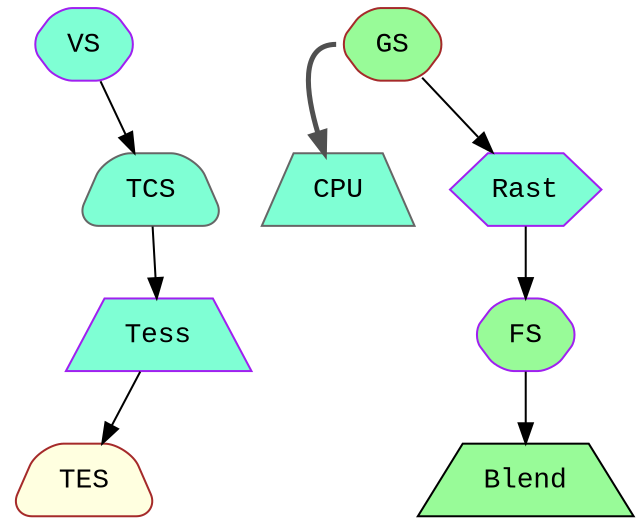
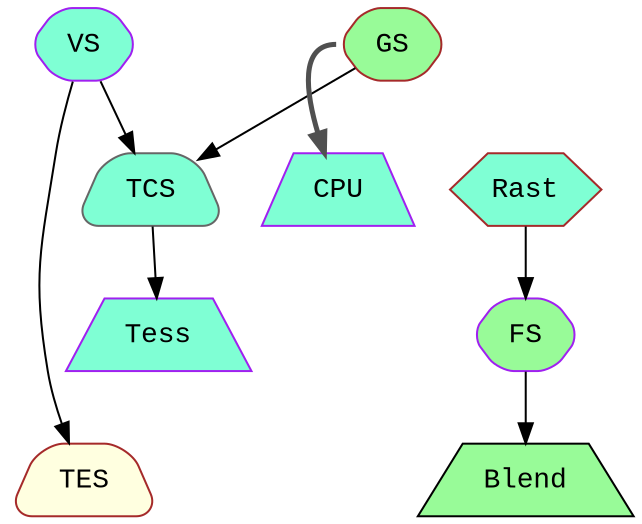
(450, 107) -> (286, 109)
(338, 190) -> (338, 190)
(526, 190) -> (526, 190)
(126, 399) -> (41, 252)
